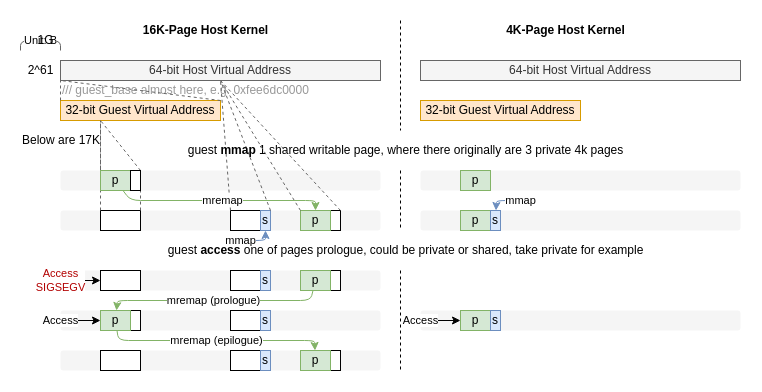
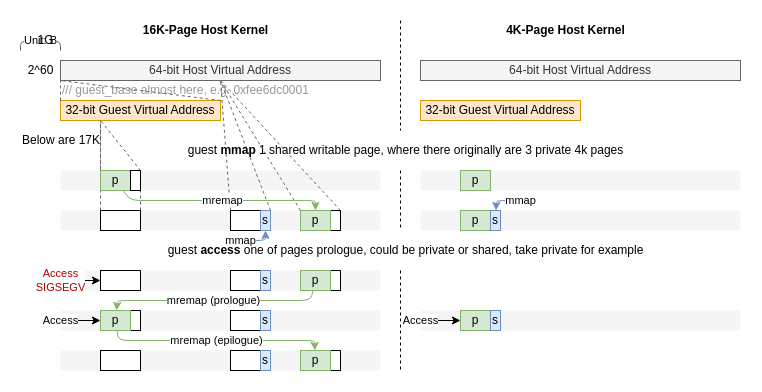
(41, 71) -> (41, 71)
(200, 91) -> (200, 91)
